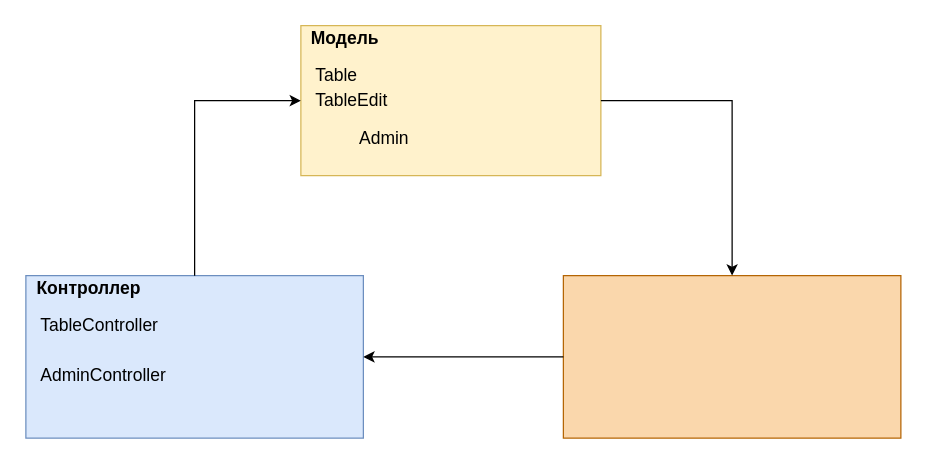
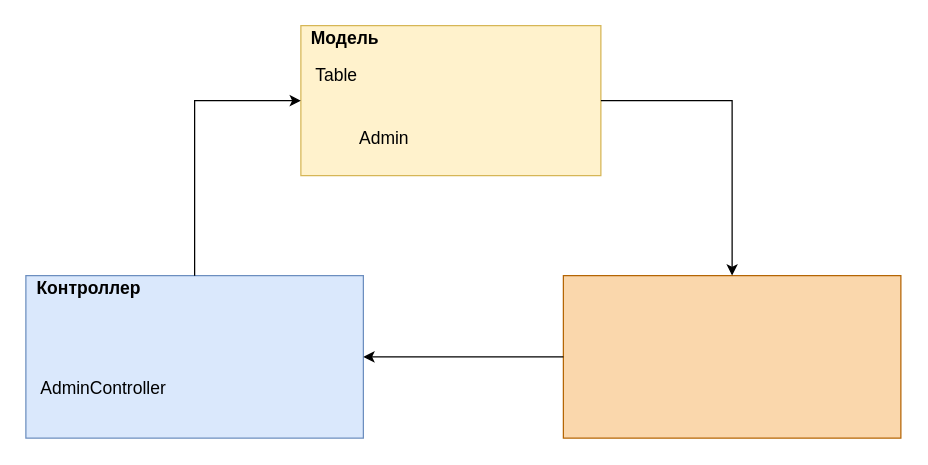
(394, 101) -> none
(119, 326) -> none
(119, 376) -> (119, 388)
